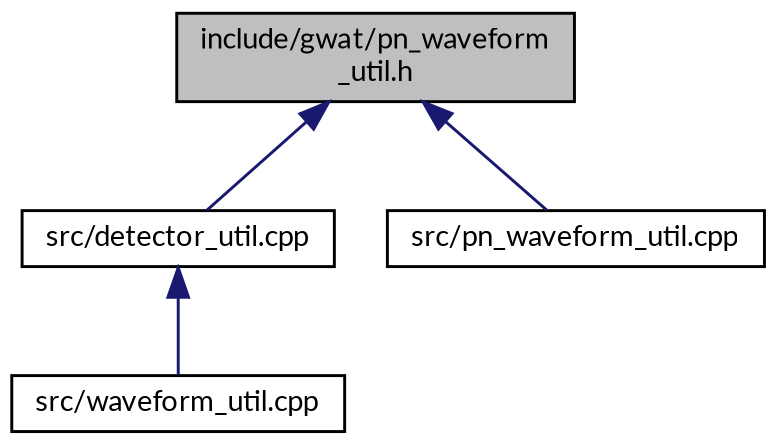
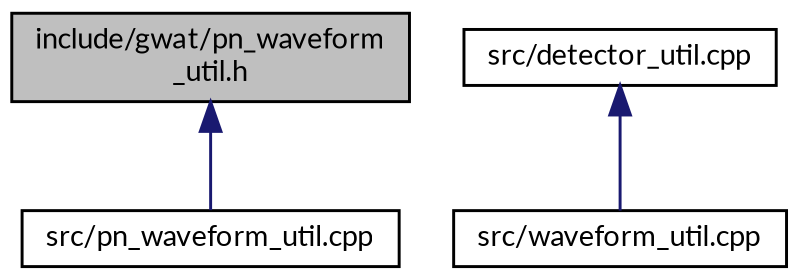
(257, 166) -> none
